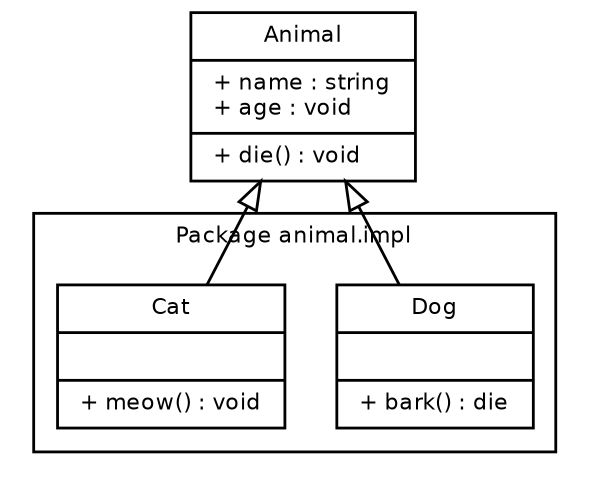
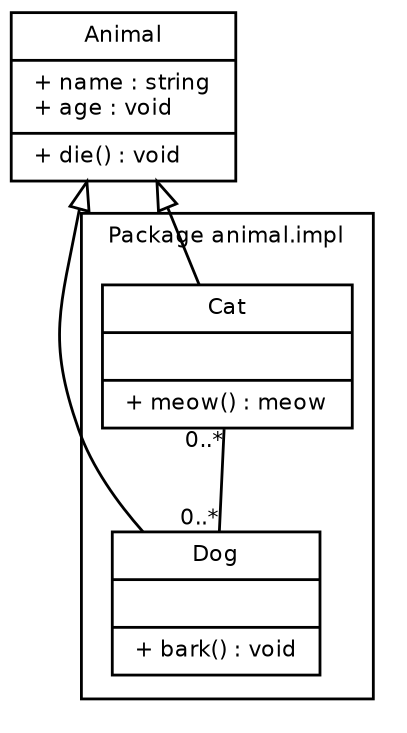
(171, 403) -> (227, 403)
(435, 403) -> (216, 650)
none -> (222, 480)
